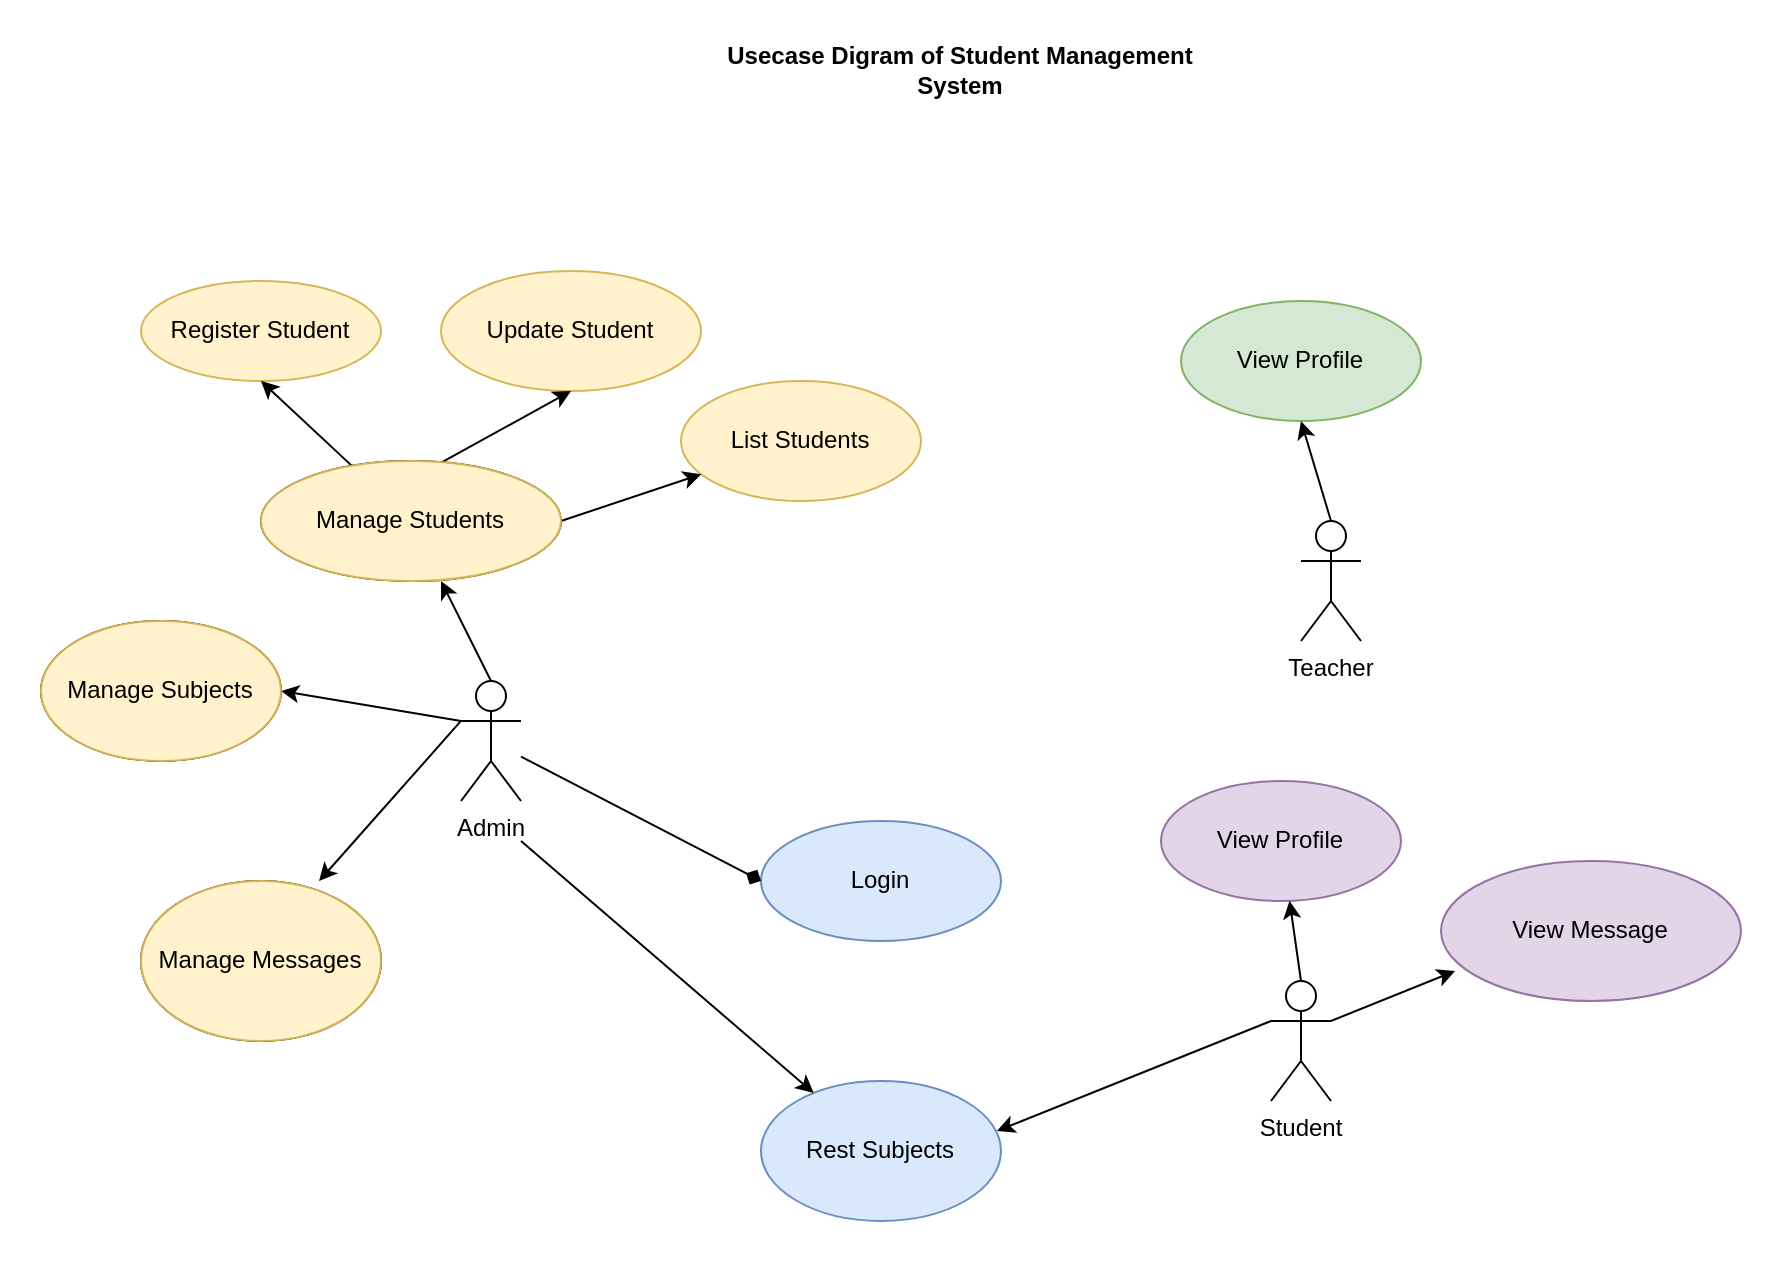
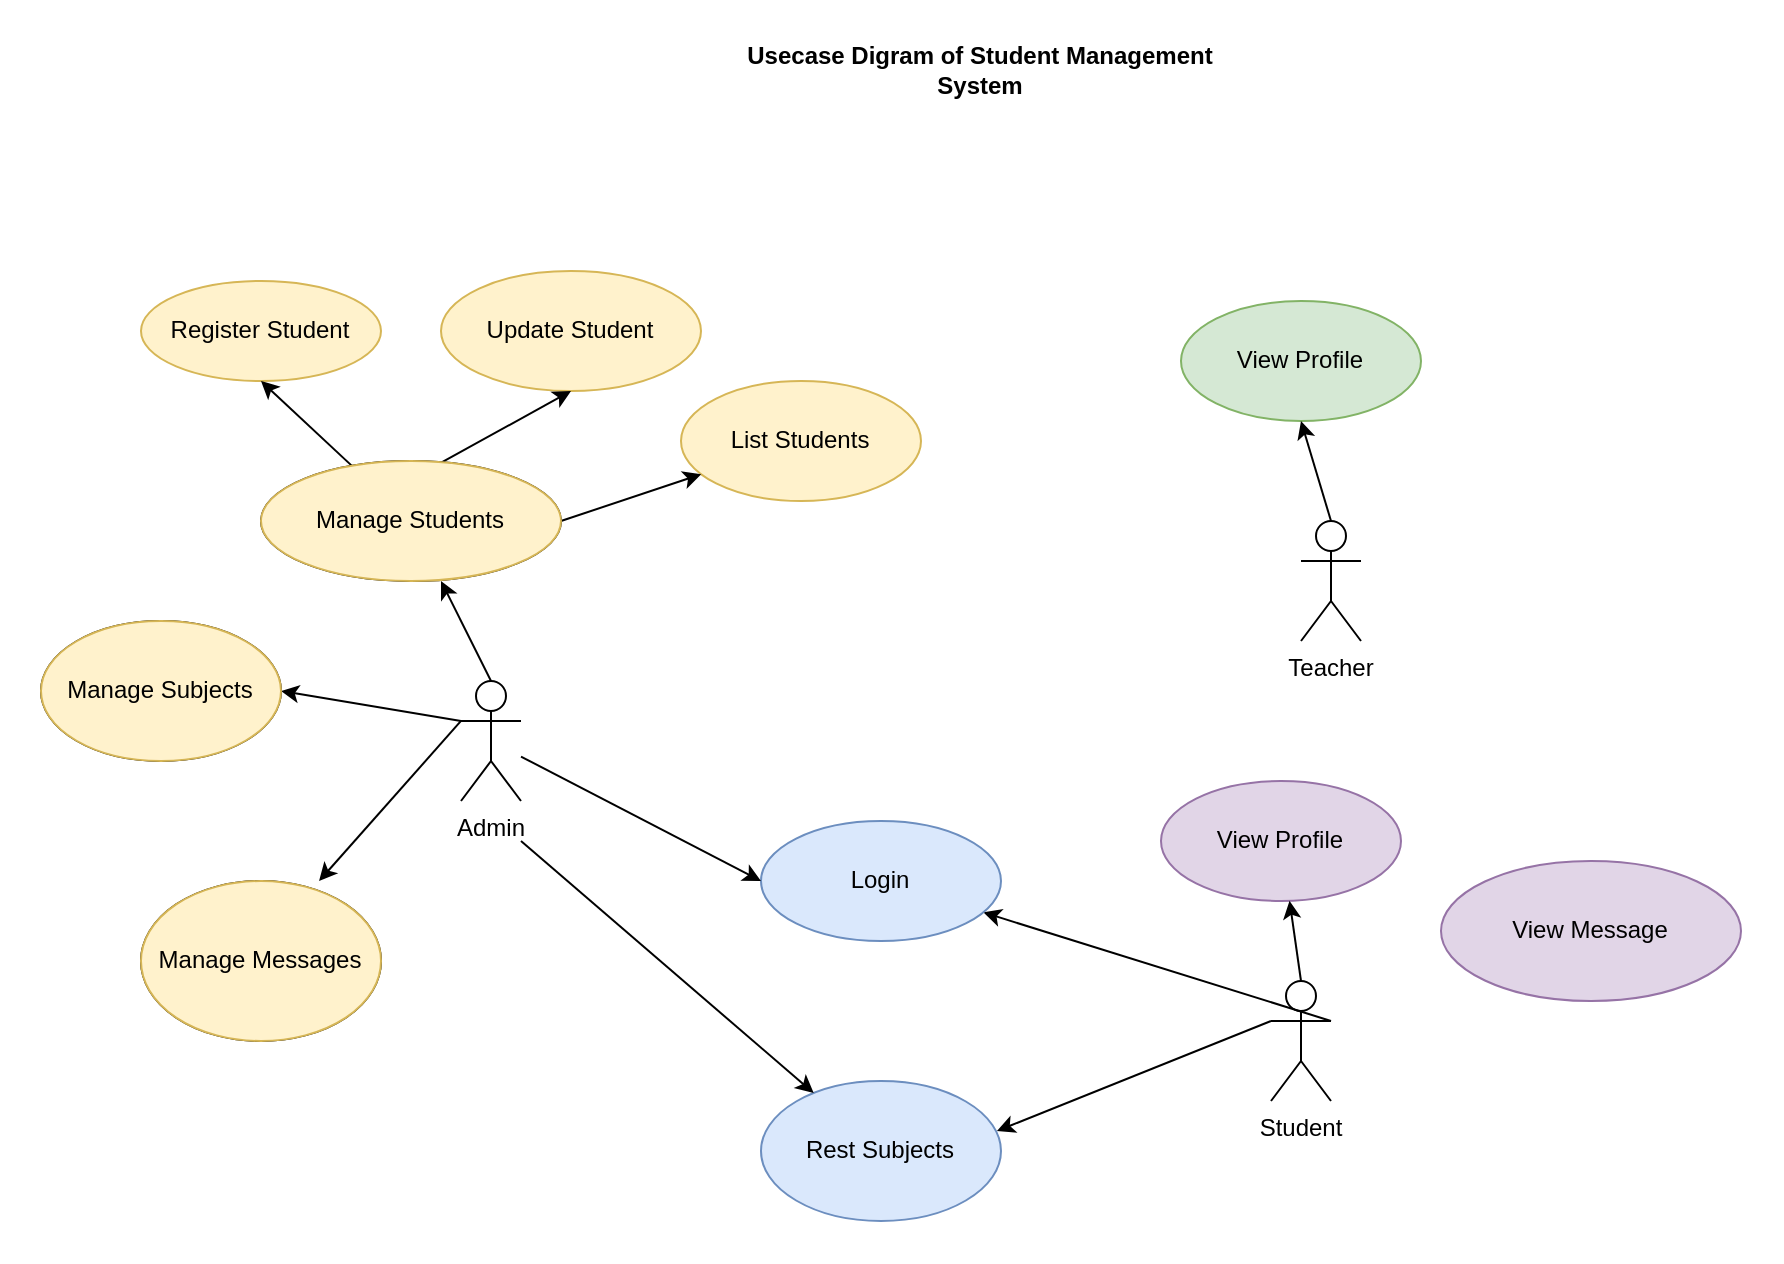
(961, 71) -> (981, 71)
(747, 874) -> (748, 874)
(1388, 998) -> (1145, 963)
